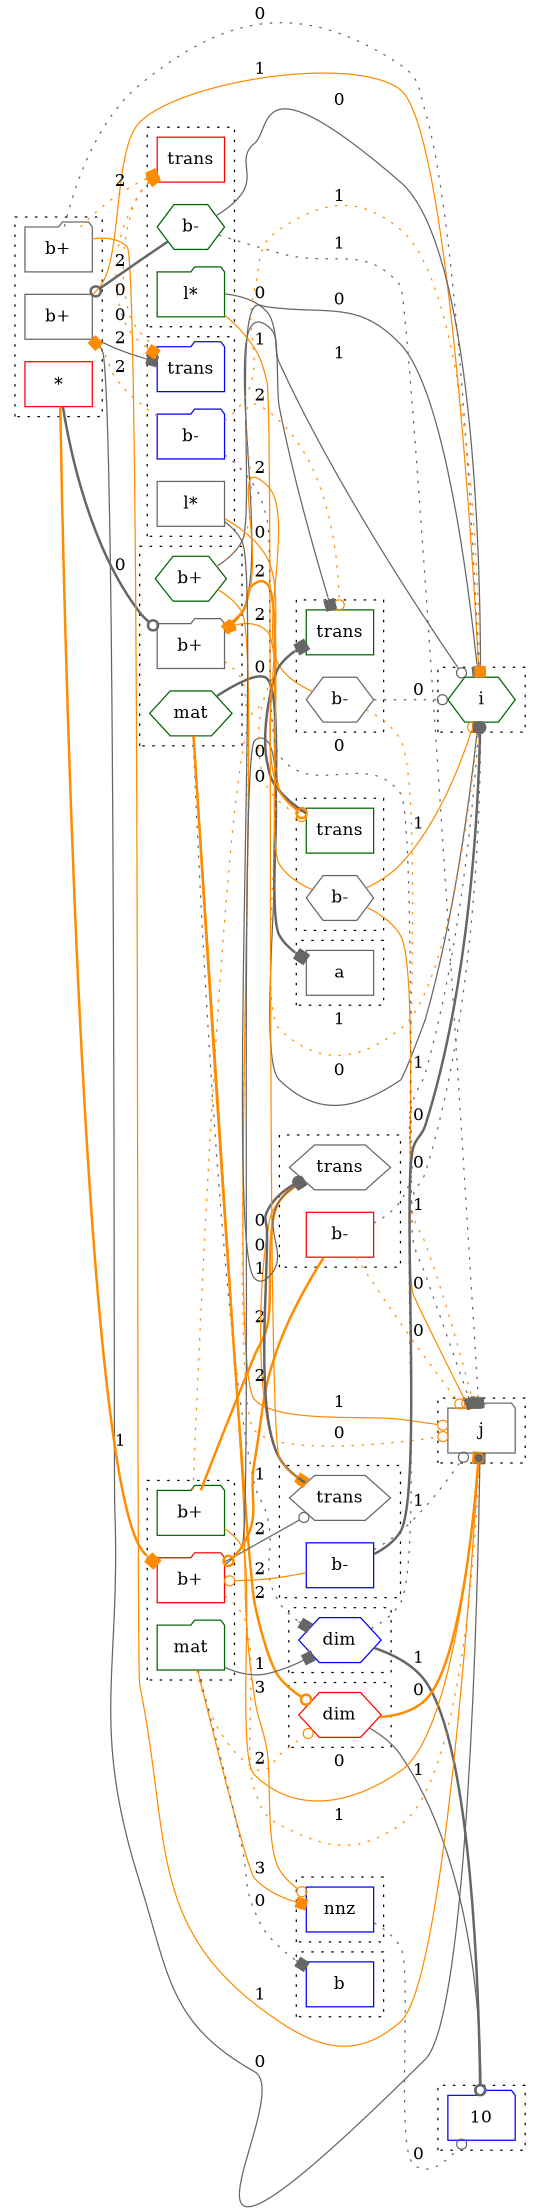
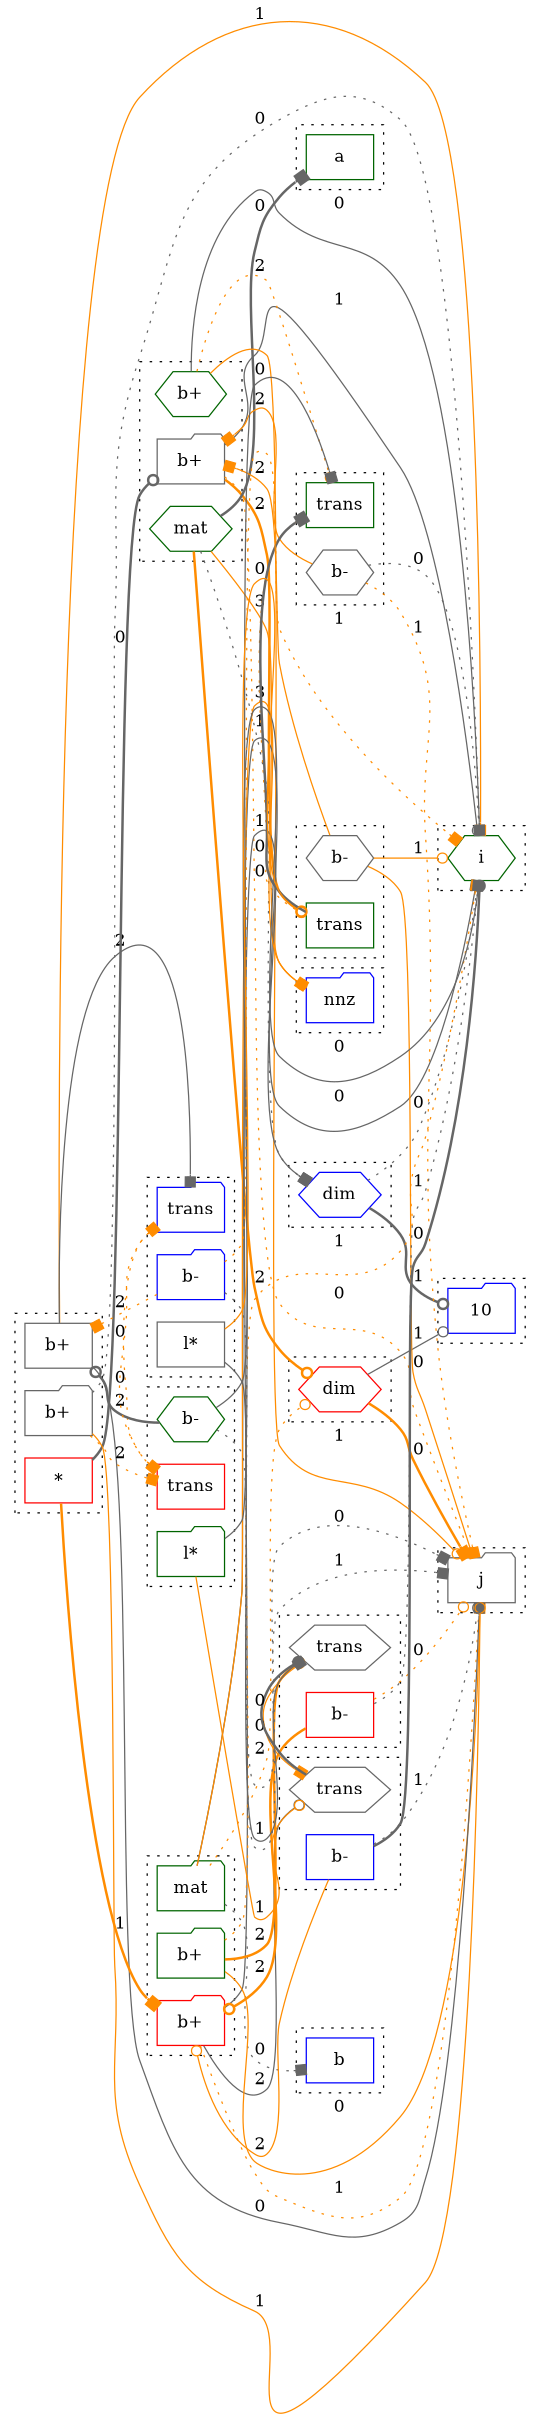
(340, 973) -> (340, 157)
(340, 1909) -> (340, 1000)
(405, 2065) -> none
